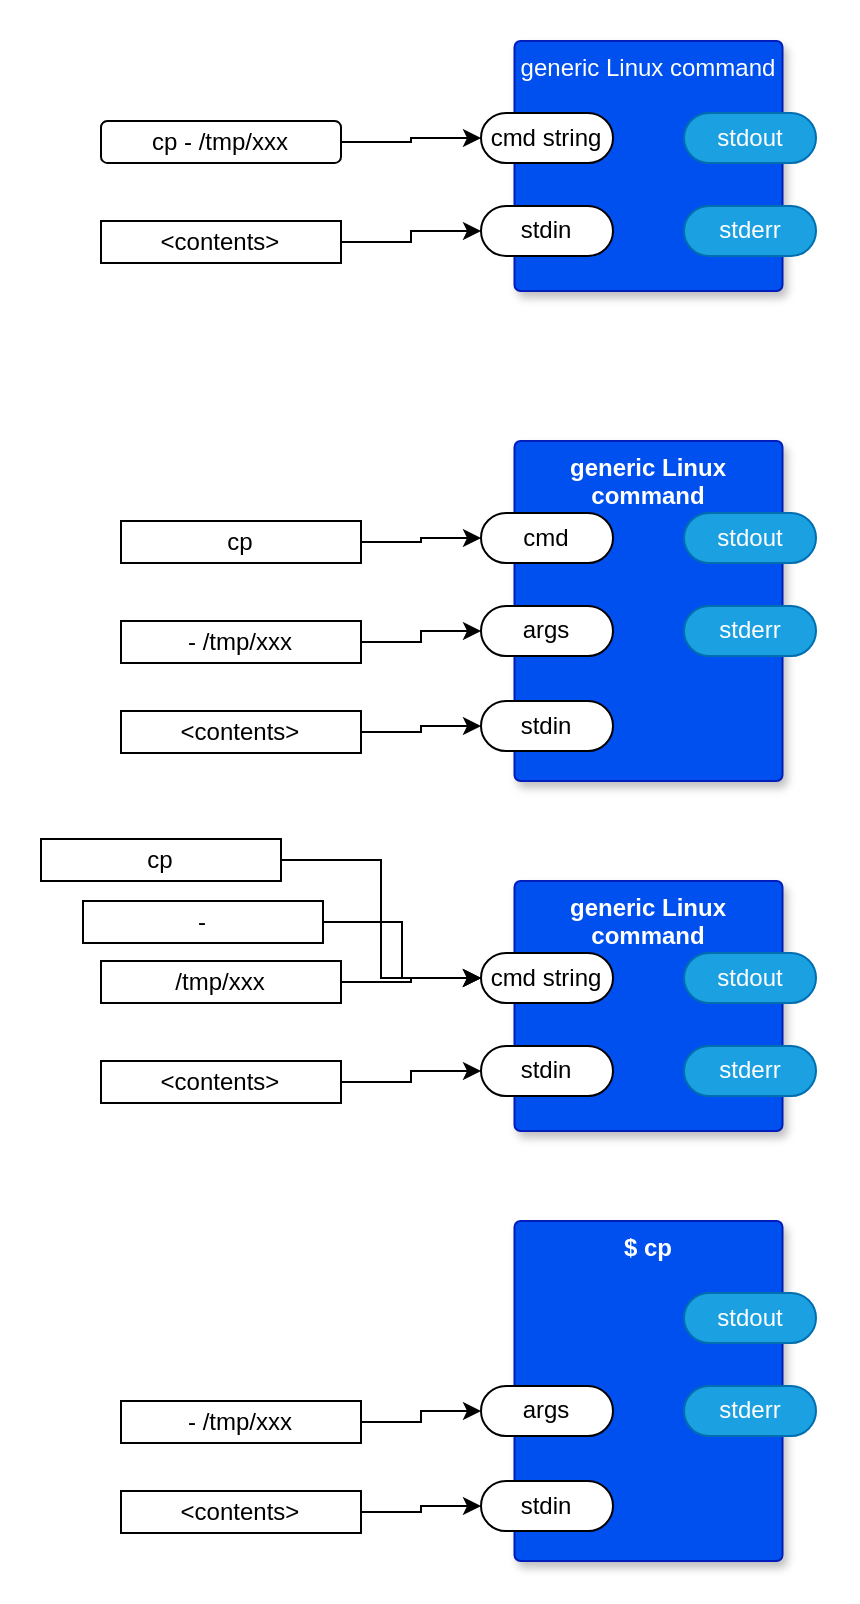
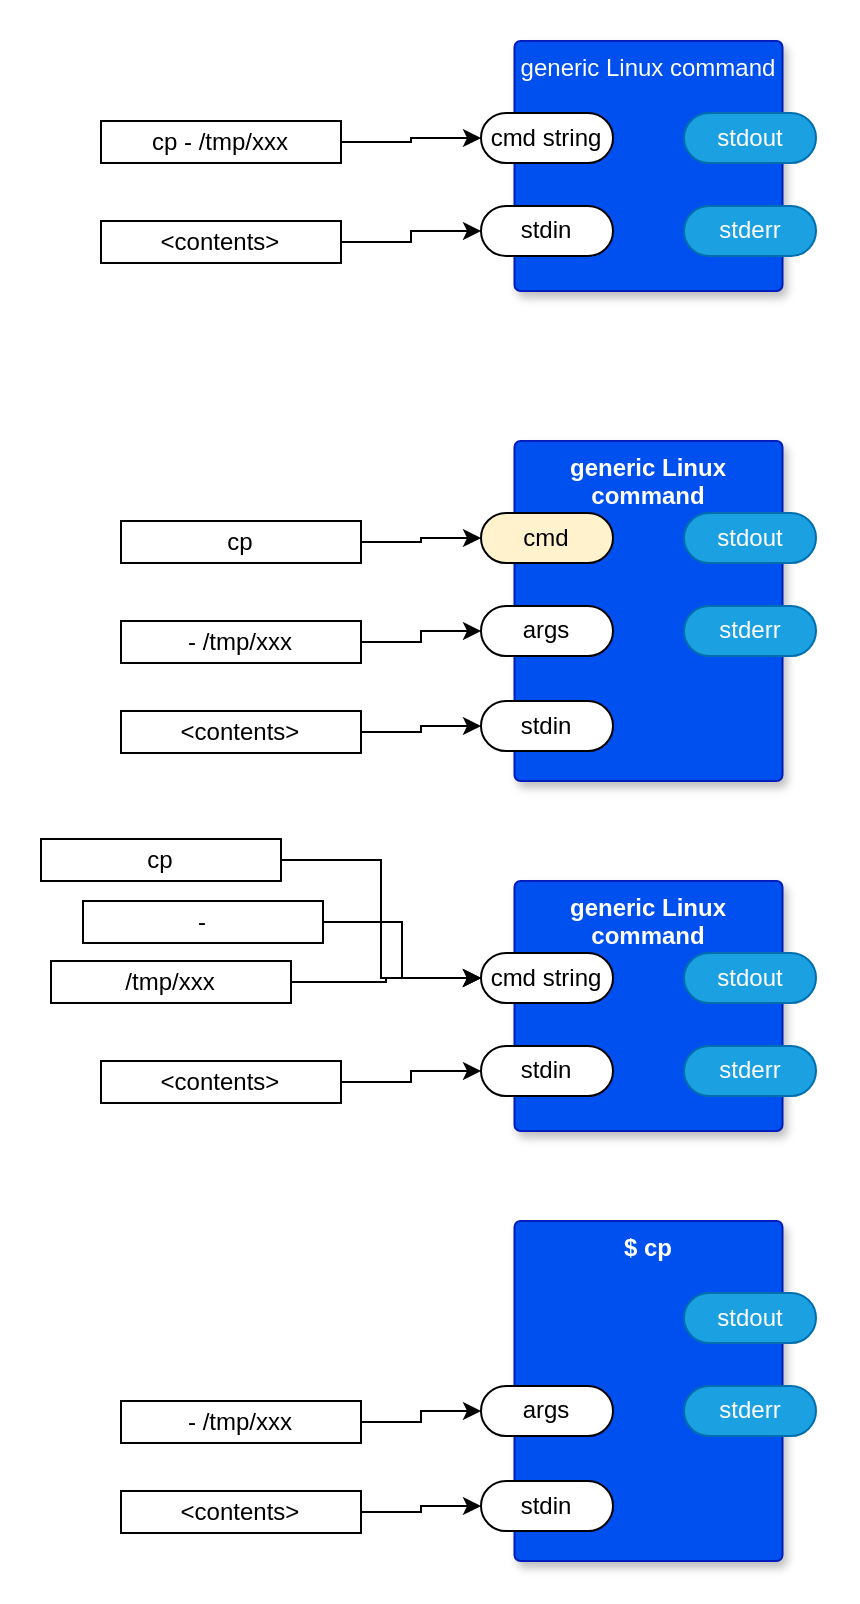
(221, 142) -> (221, 142)
(547, 538) -> (547, 538)
(221, 982) -> (171, 982)
